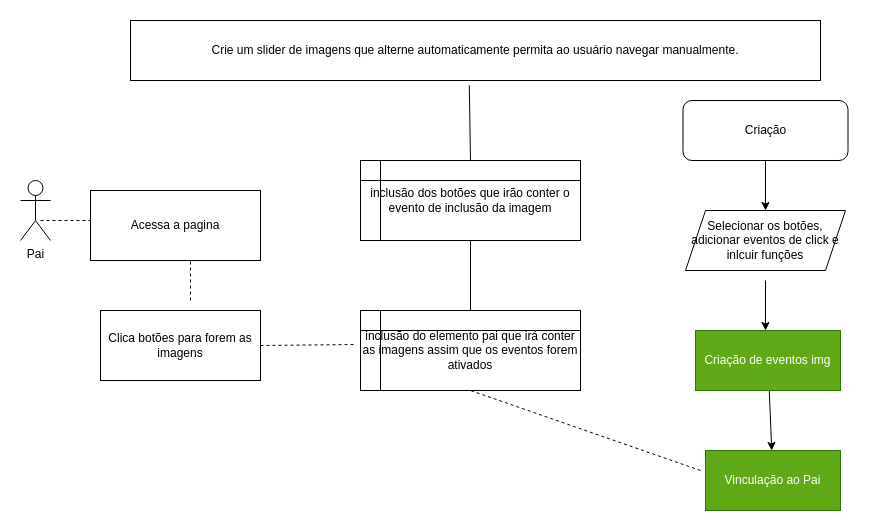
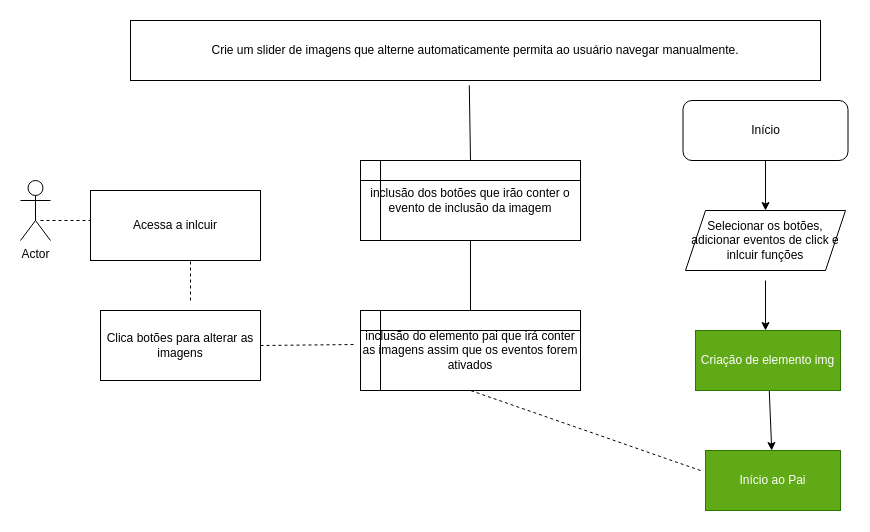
(766, 131) -> (766, 131)
(176, 226) -> (176, 226)
(36, 255) -> (36, 255)
(181, 346) -> (181, 346)
(768, 361) -> (768, 361)
(773, 481) -> (773, 481)
